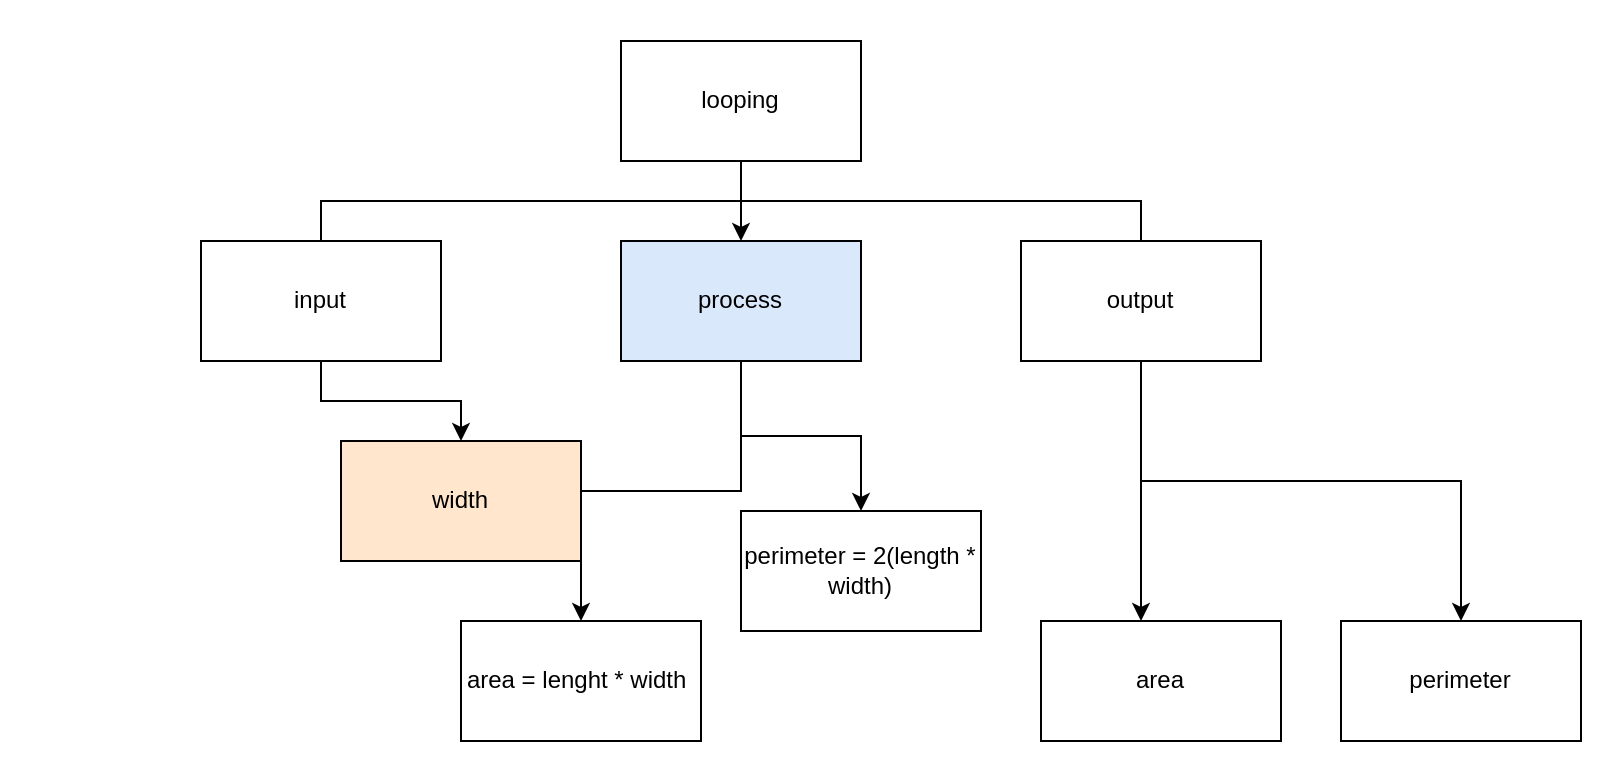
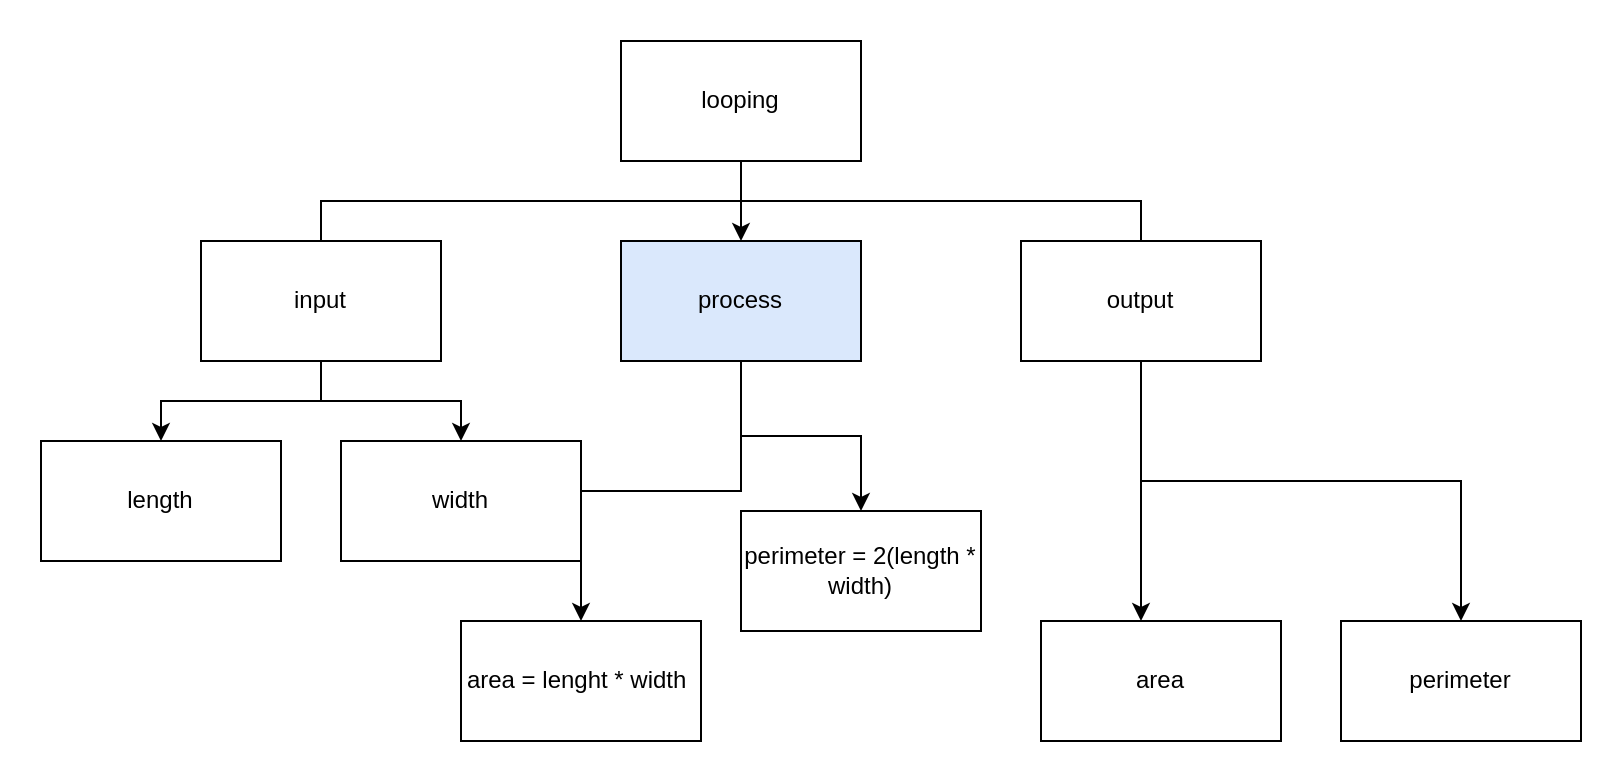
none -> (226, 401)
none -> (161, 501)
(461, 501) -> (461, 501)
